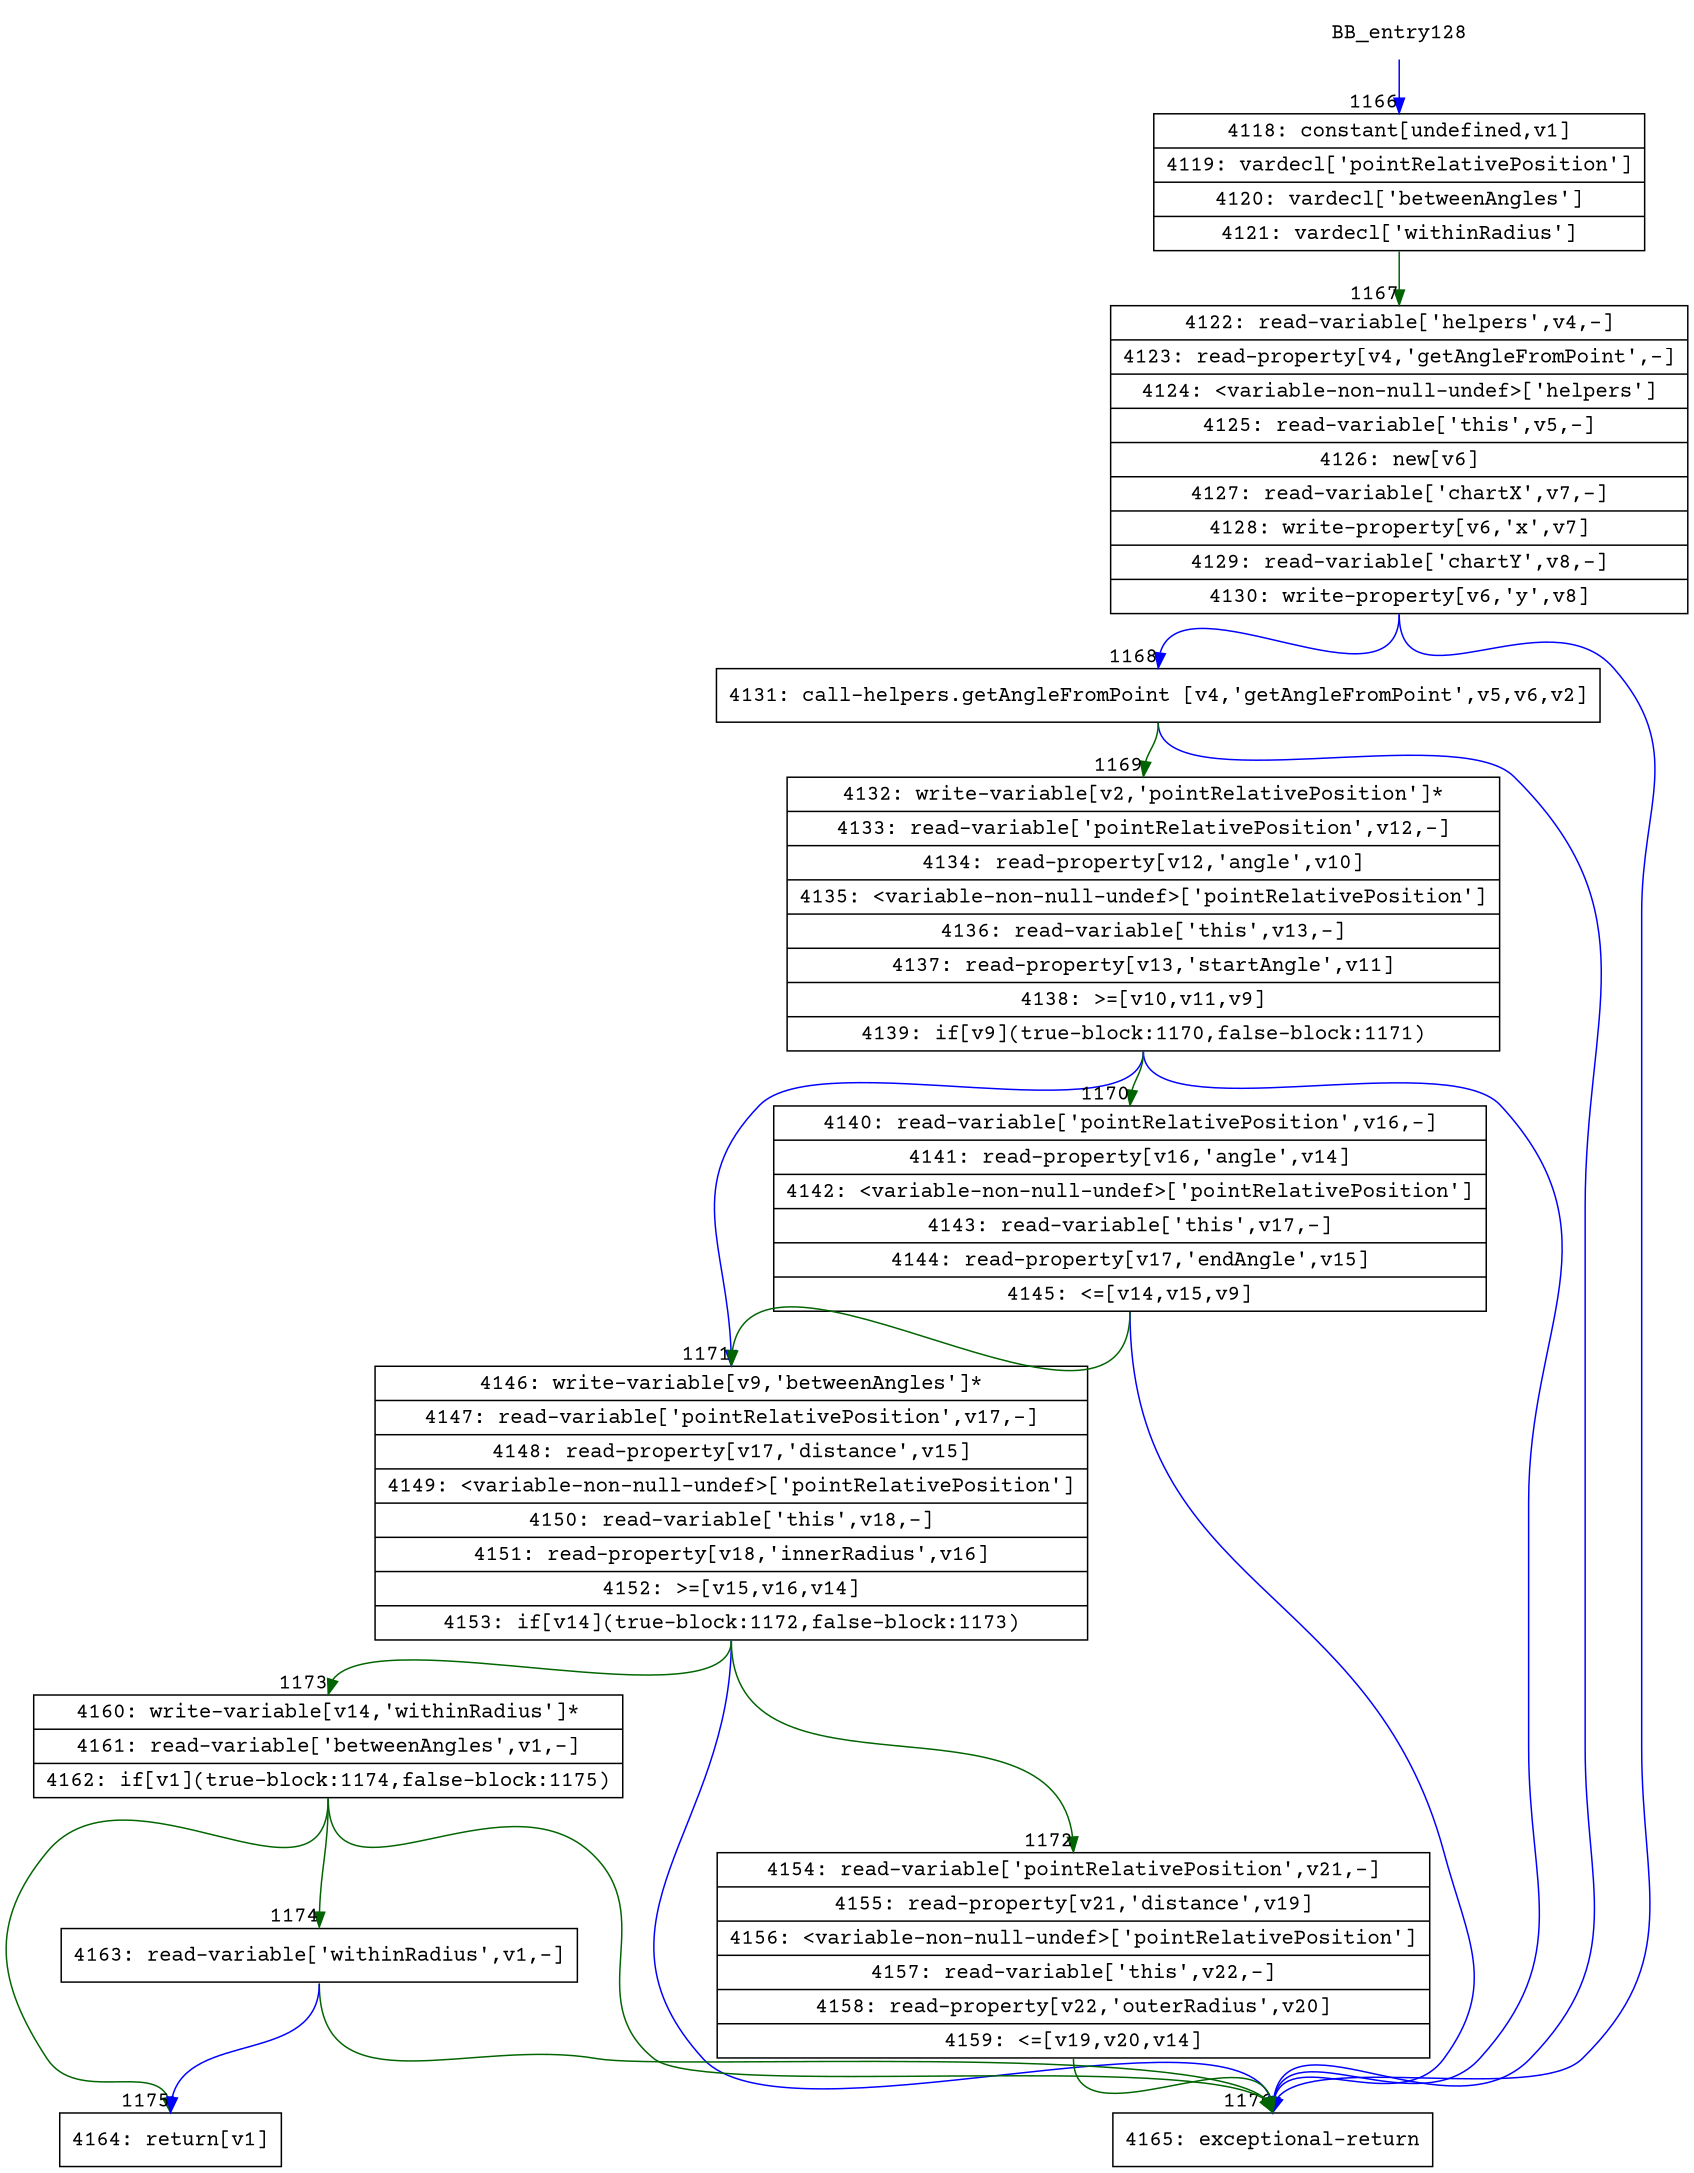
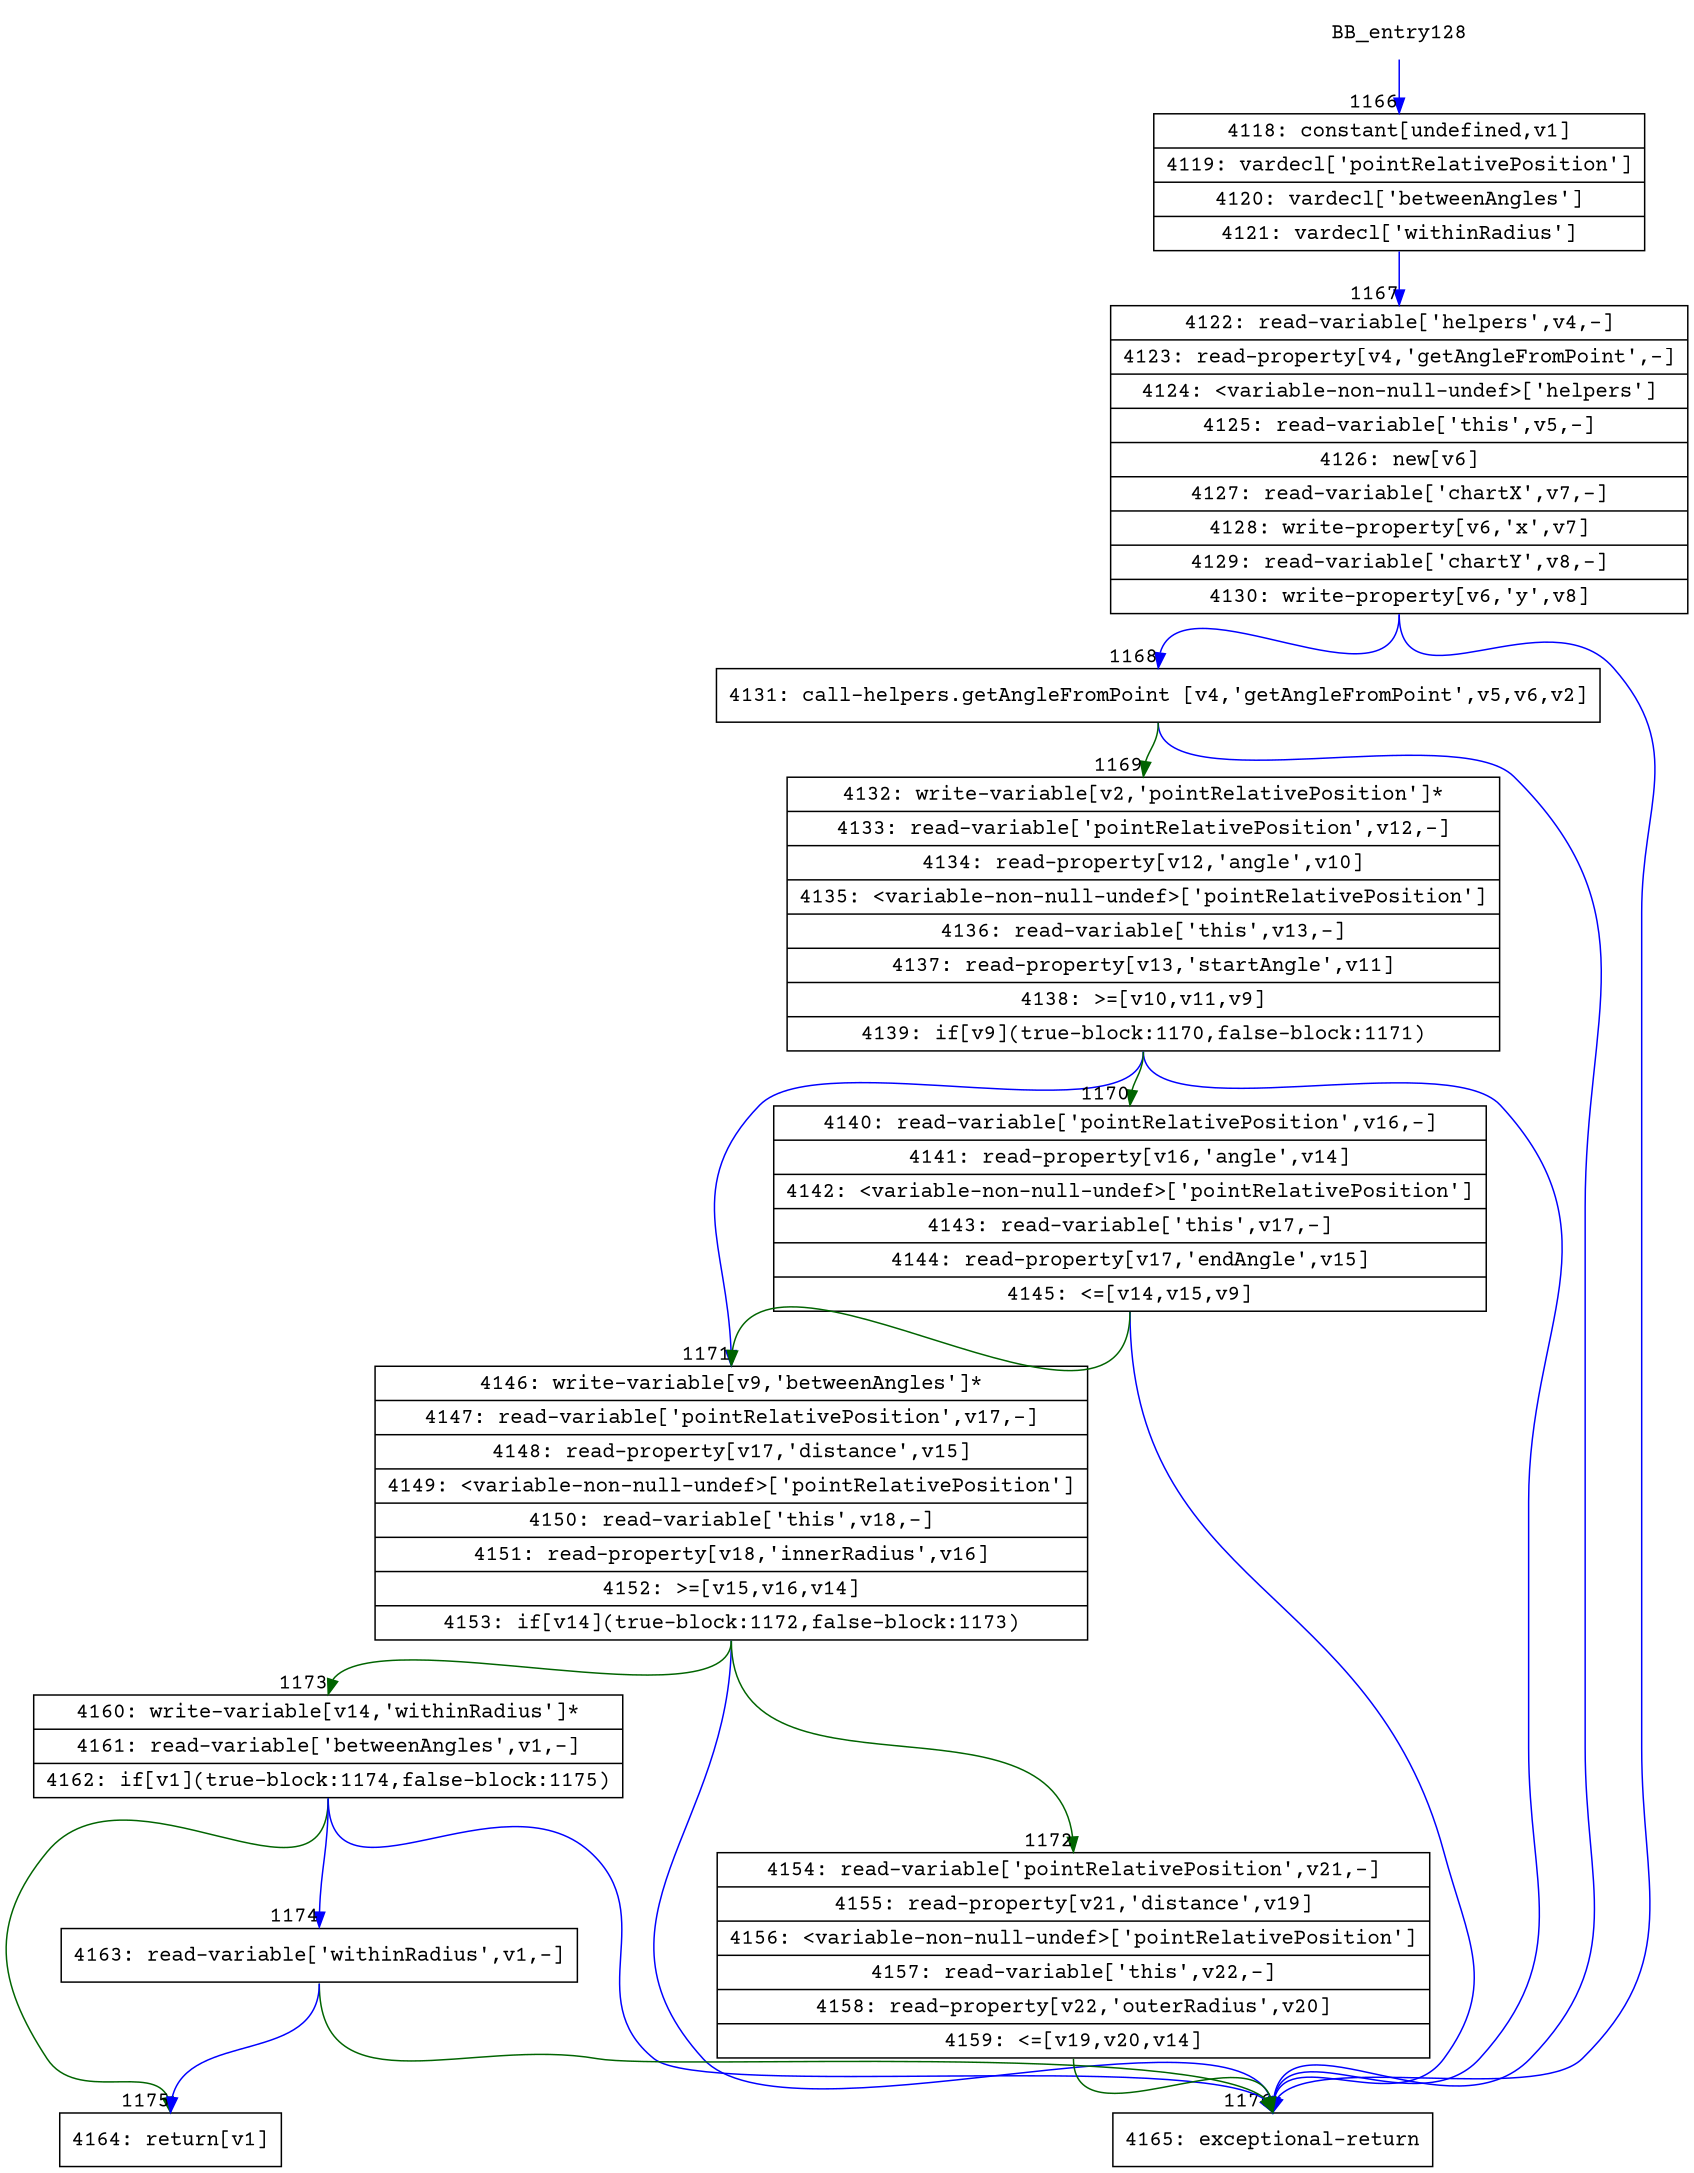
(1399, 271) -> (1399, 271)
(325, 1855) -> (325, 1855)
(646, 2050) -> (646, 2050)
